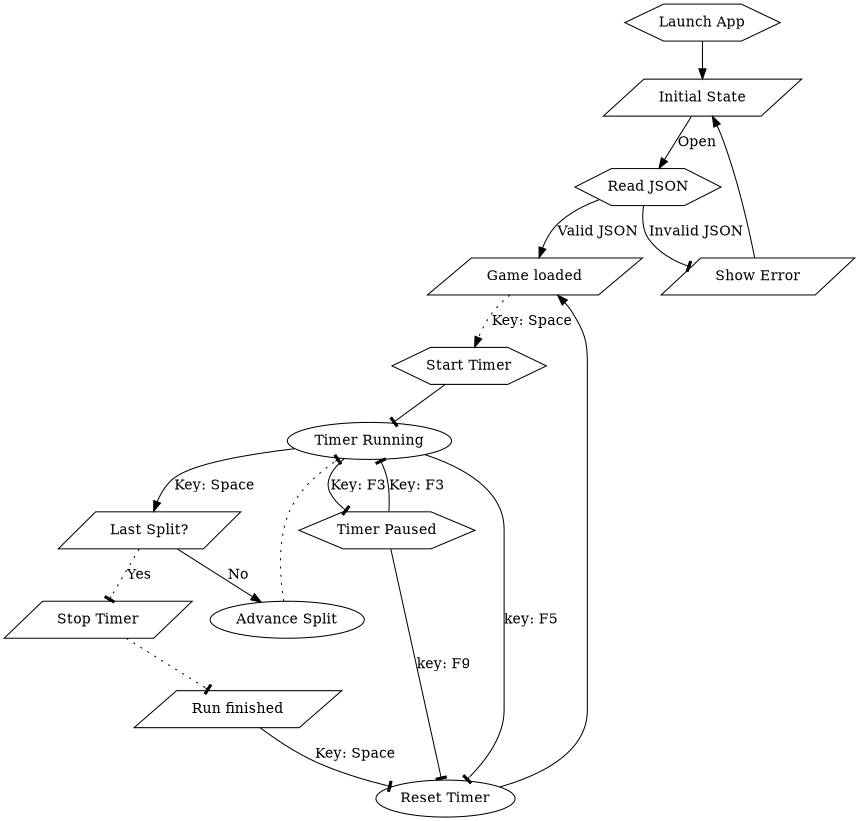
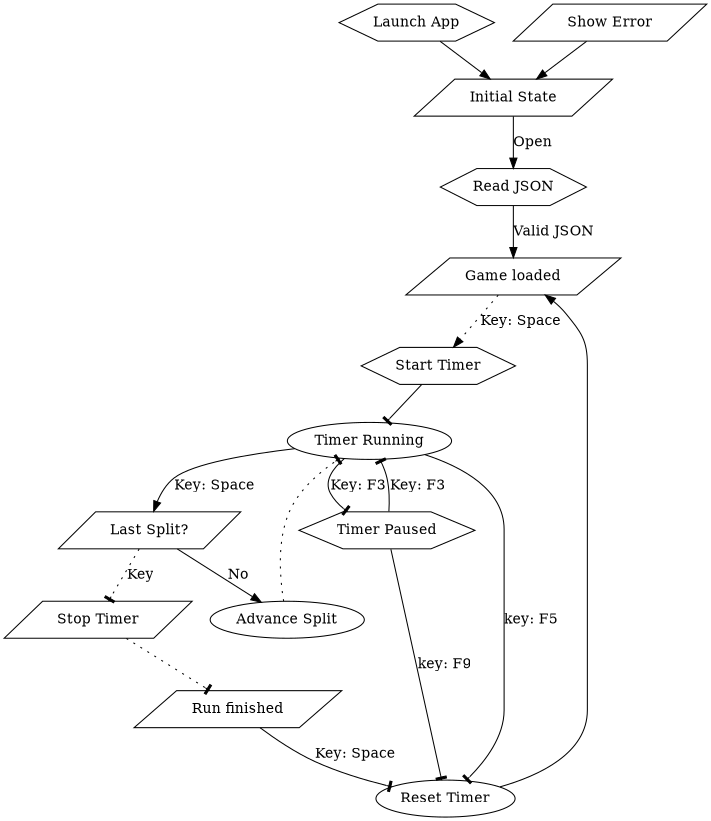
(652, 244) -> none
(140, 575) -> (141, 575)
